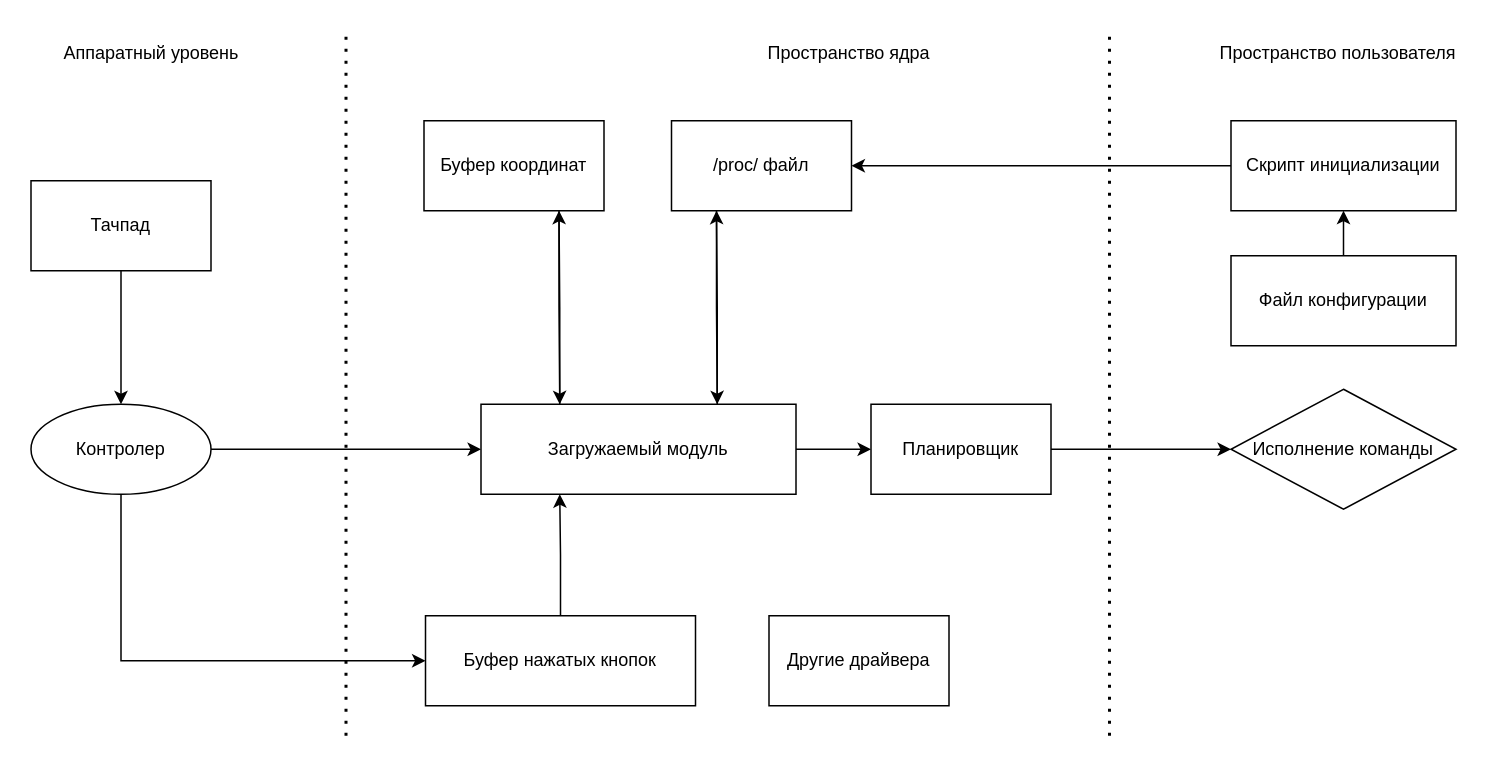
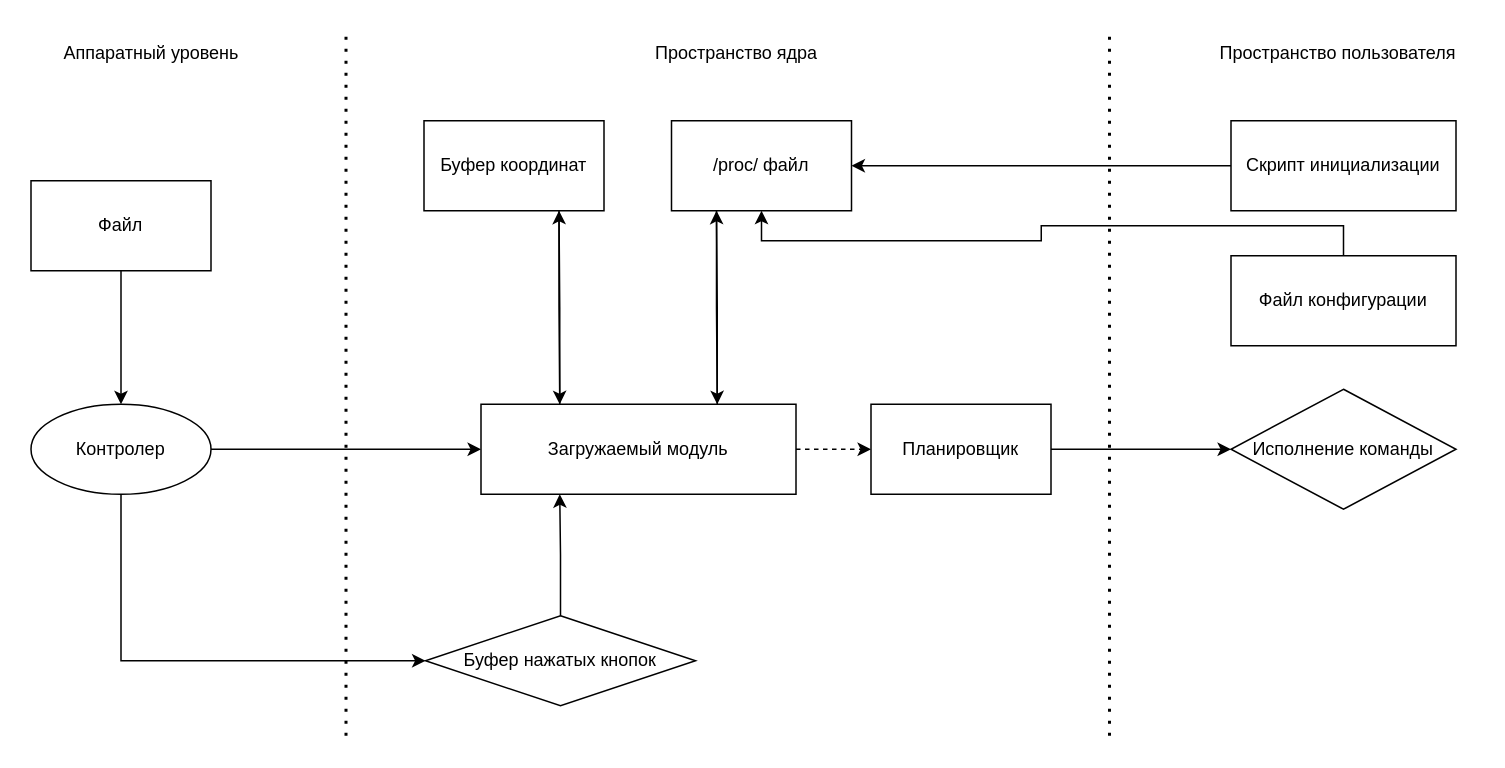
(848, 53) -> (736, 53)
(1343, 224) -> (1041, 231)
(121, 226) -> (121, 226)
(829, 449) -> (829, 449)
(560, 661) -> (560, 661)
(859, 661) -> none
